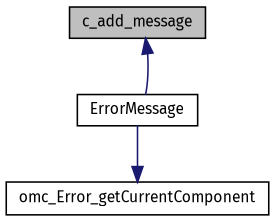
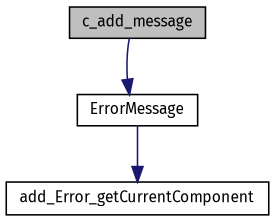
(148, 74) -> (127, 59)
(138, 198) -> (138, 198)
